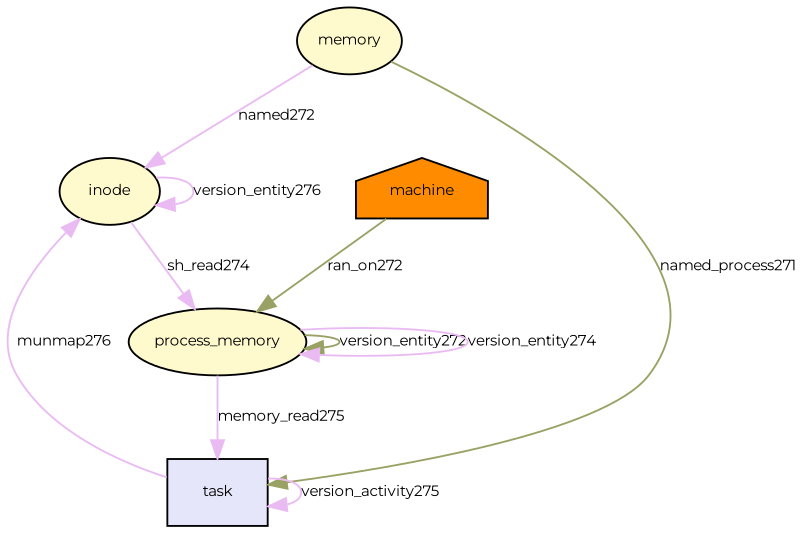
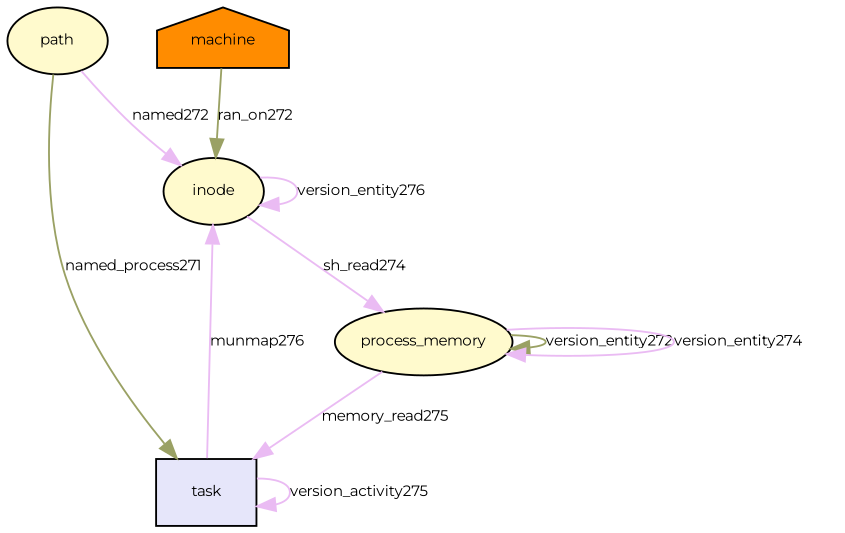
(349, 41) -> (58, 41)
(329, 260) -> (219, 104)
